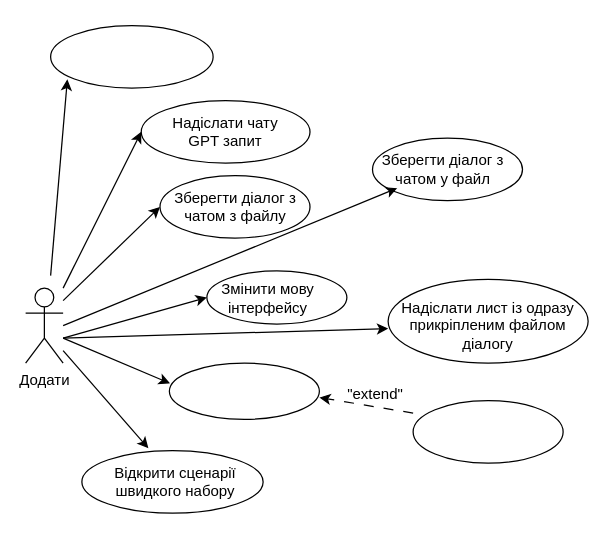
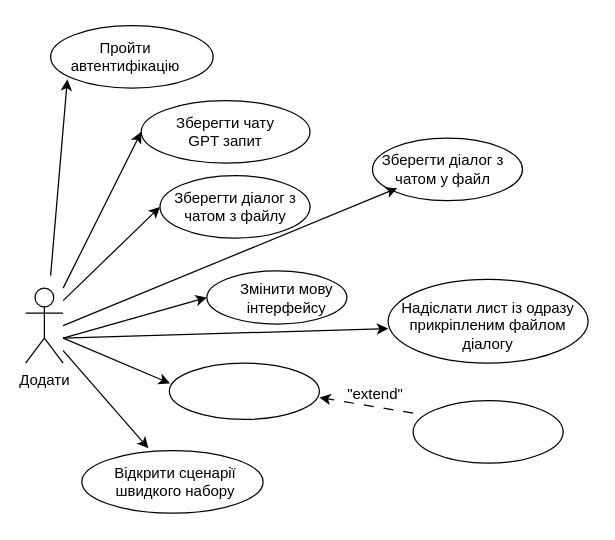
none -> (126, 57)
(226, 132) -> (226, 132)
(268, 298) -> (287, 298)
